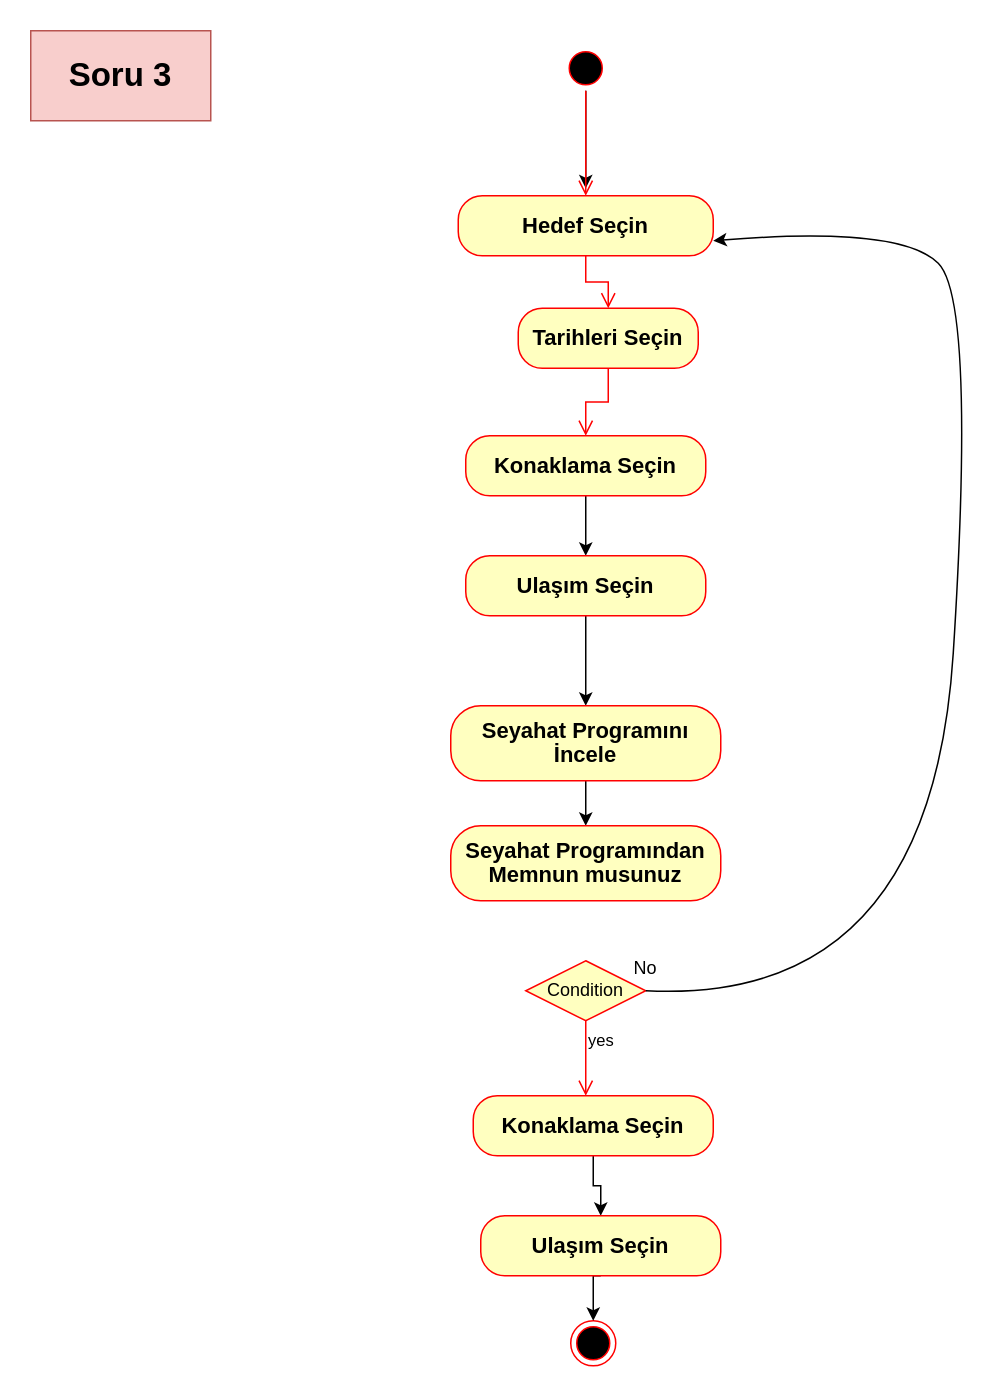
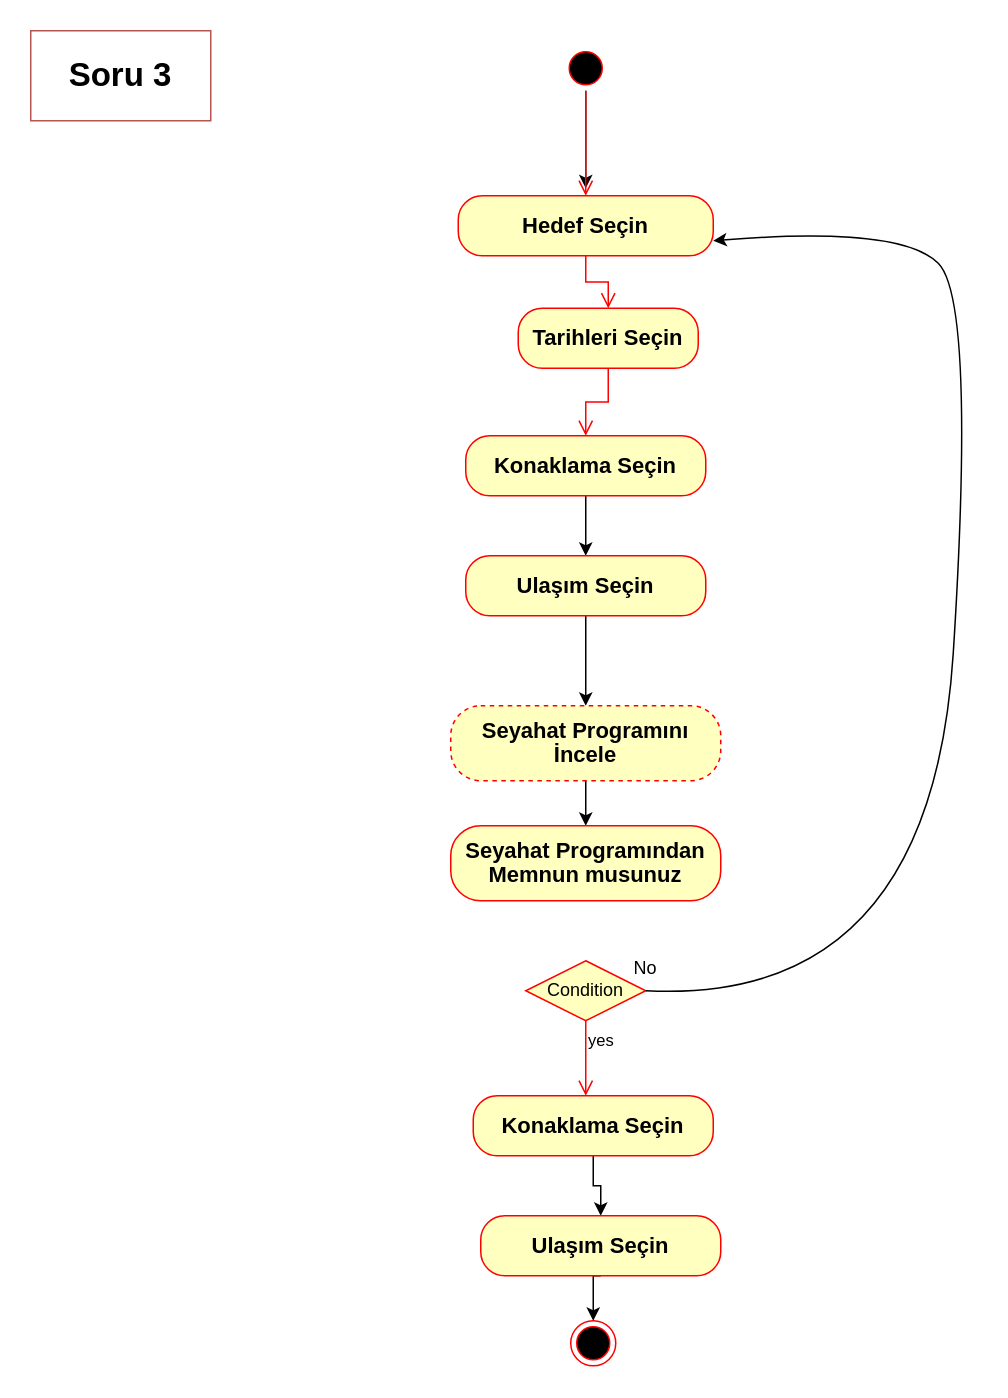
(121, 76) -> (121, 76)
(586, 743) -> (586, 743)
